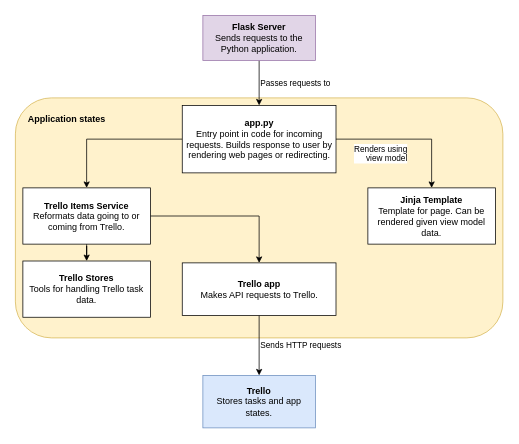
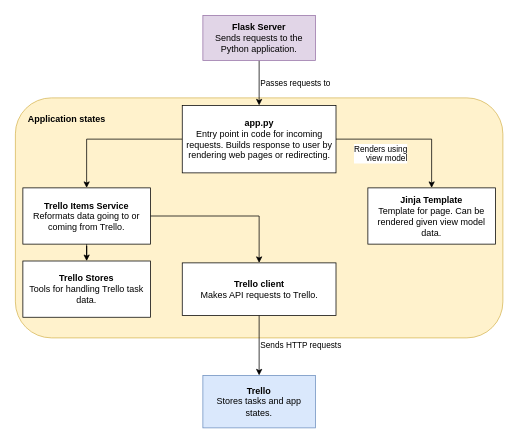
(260, 289) -> (260, 289)
